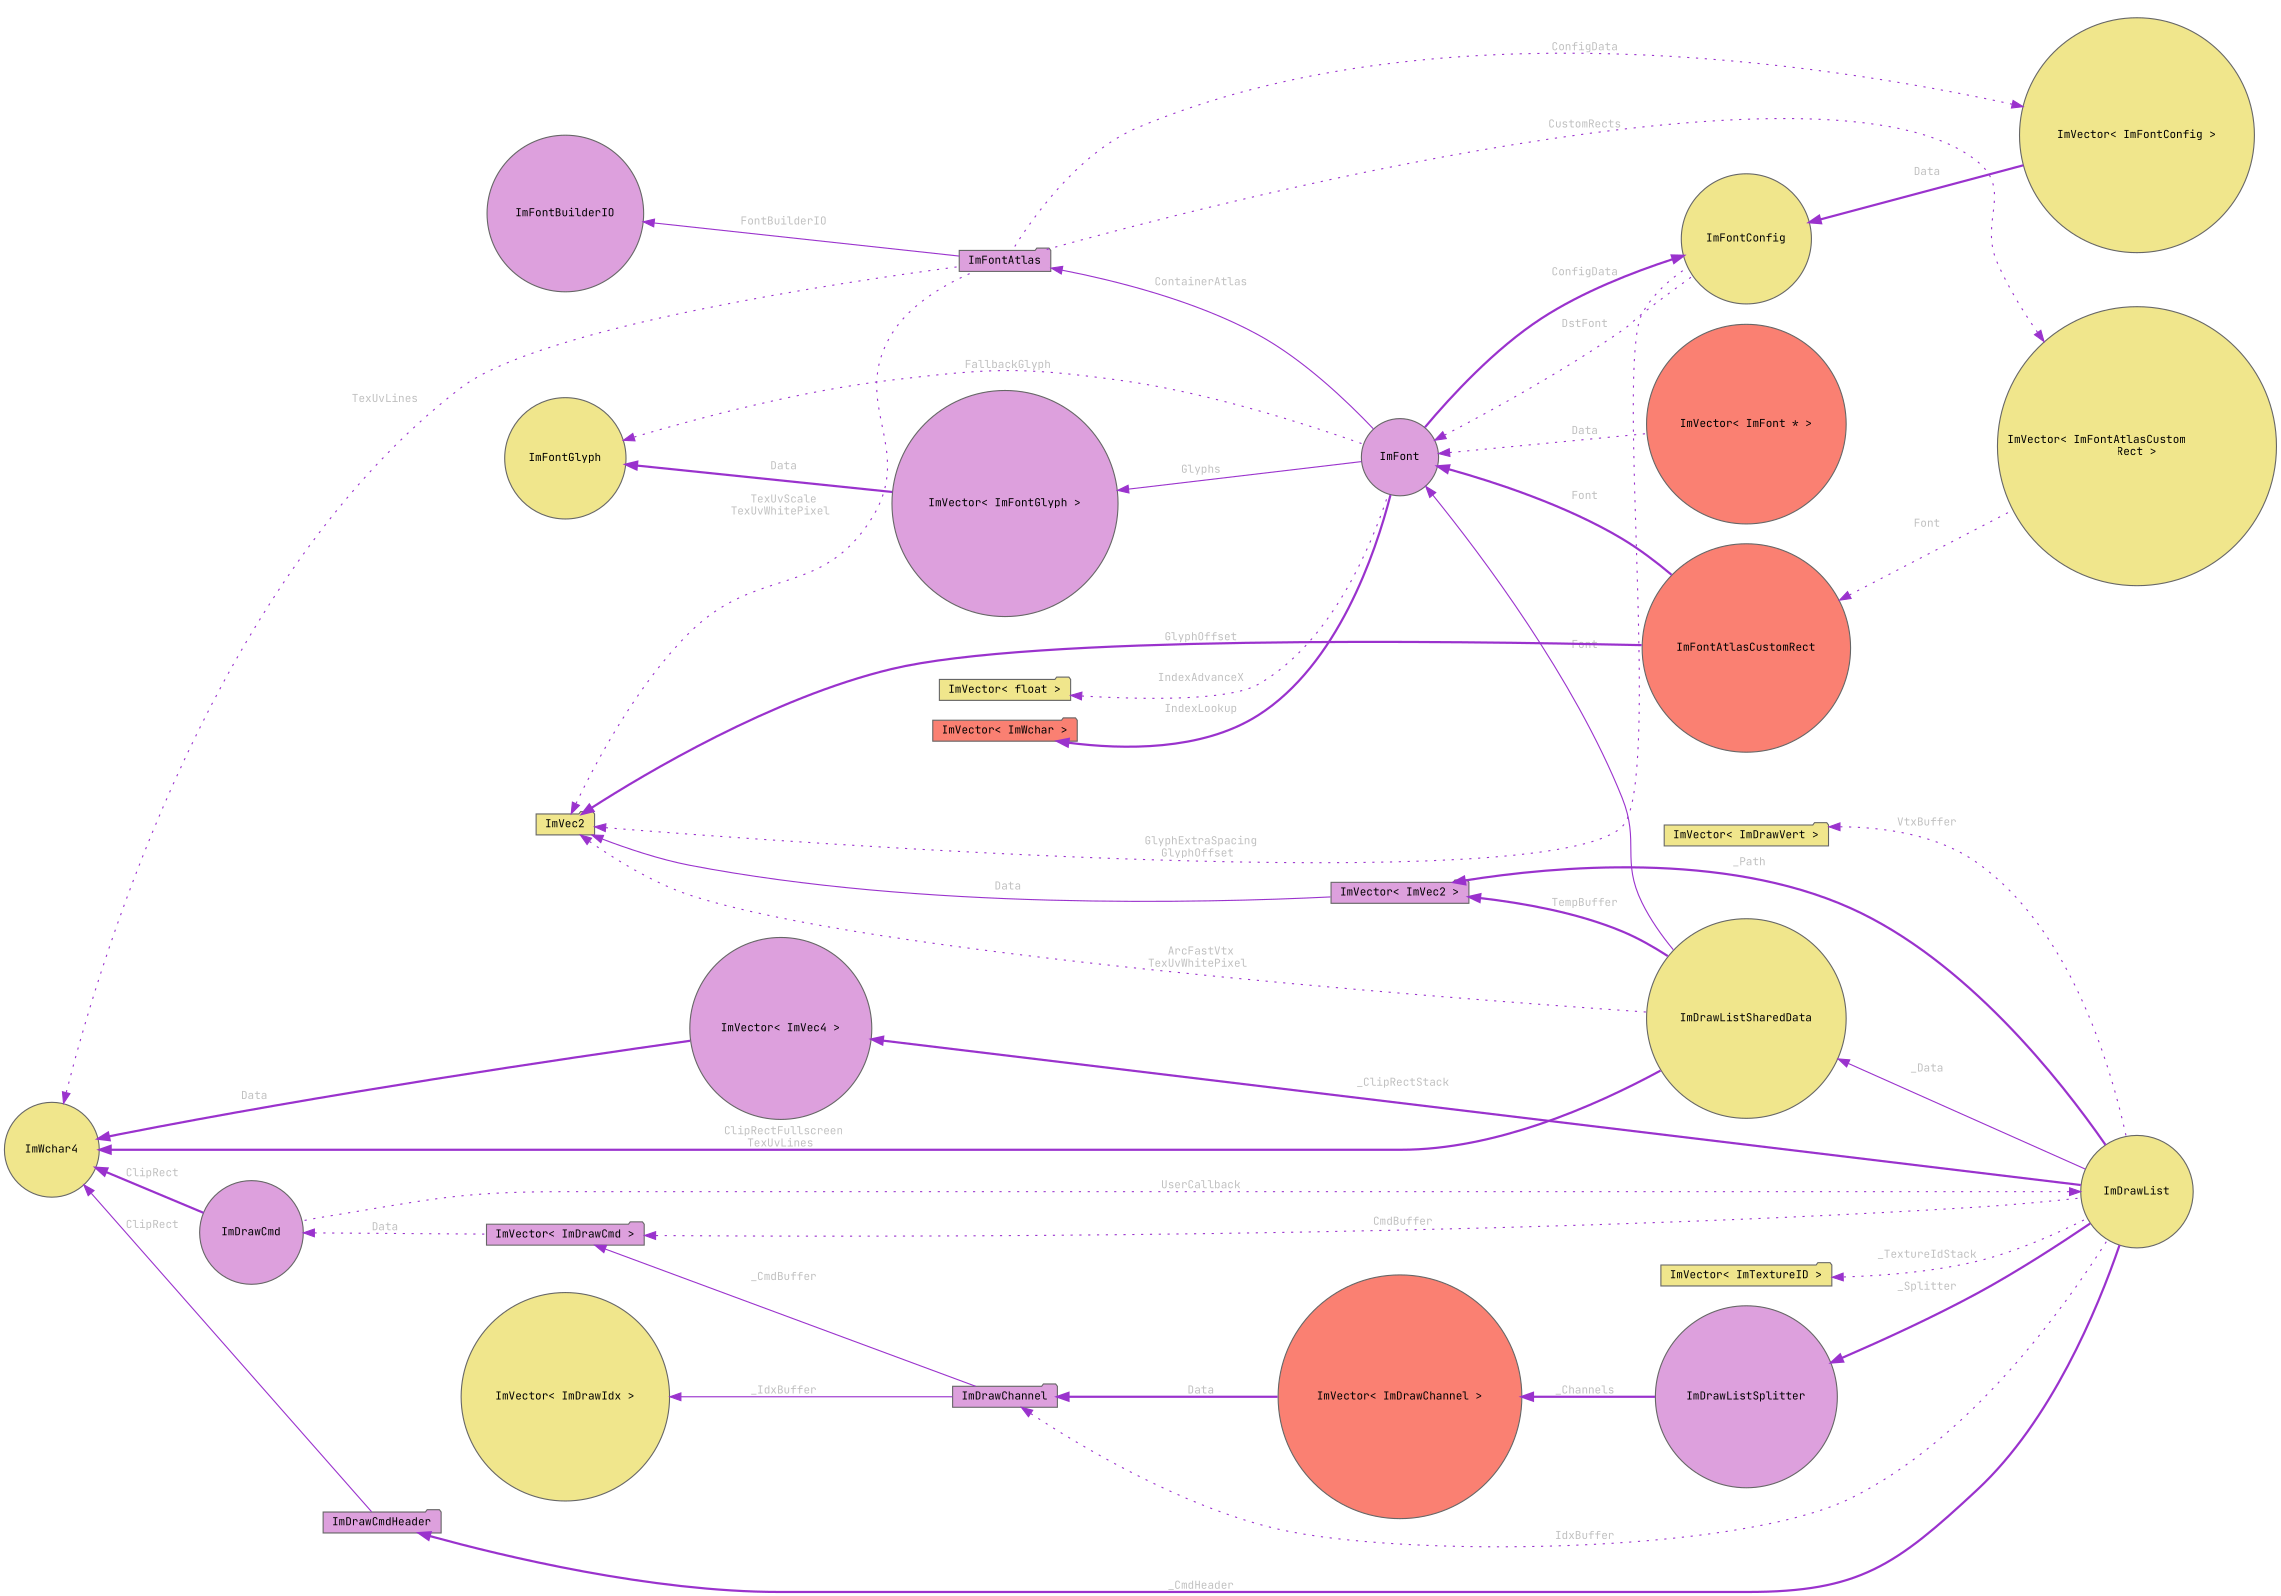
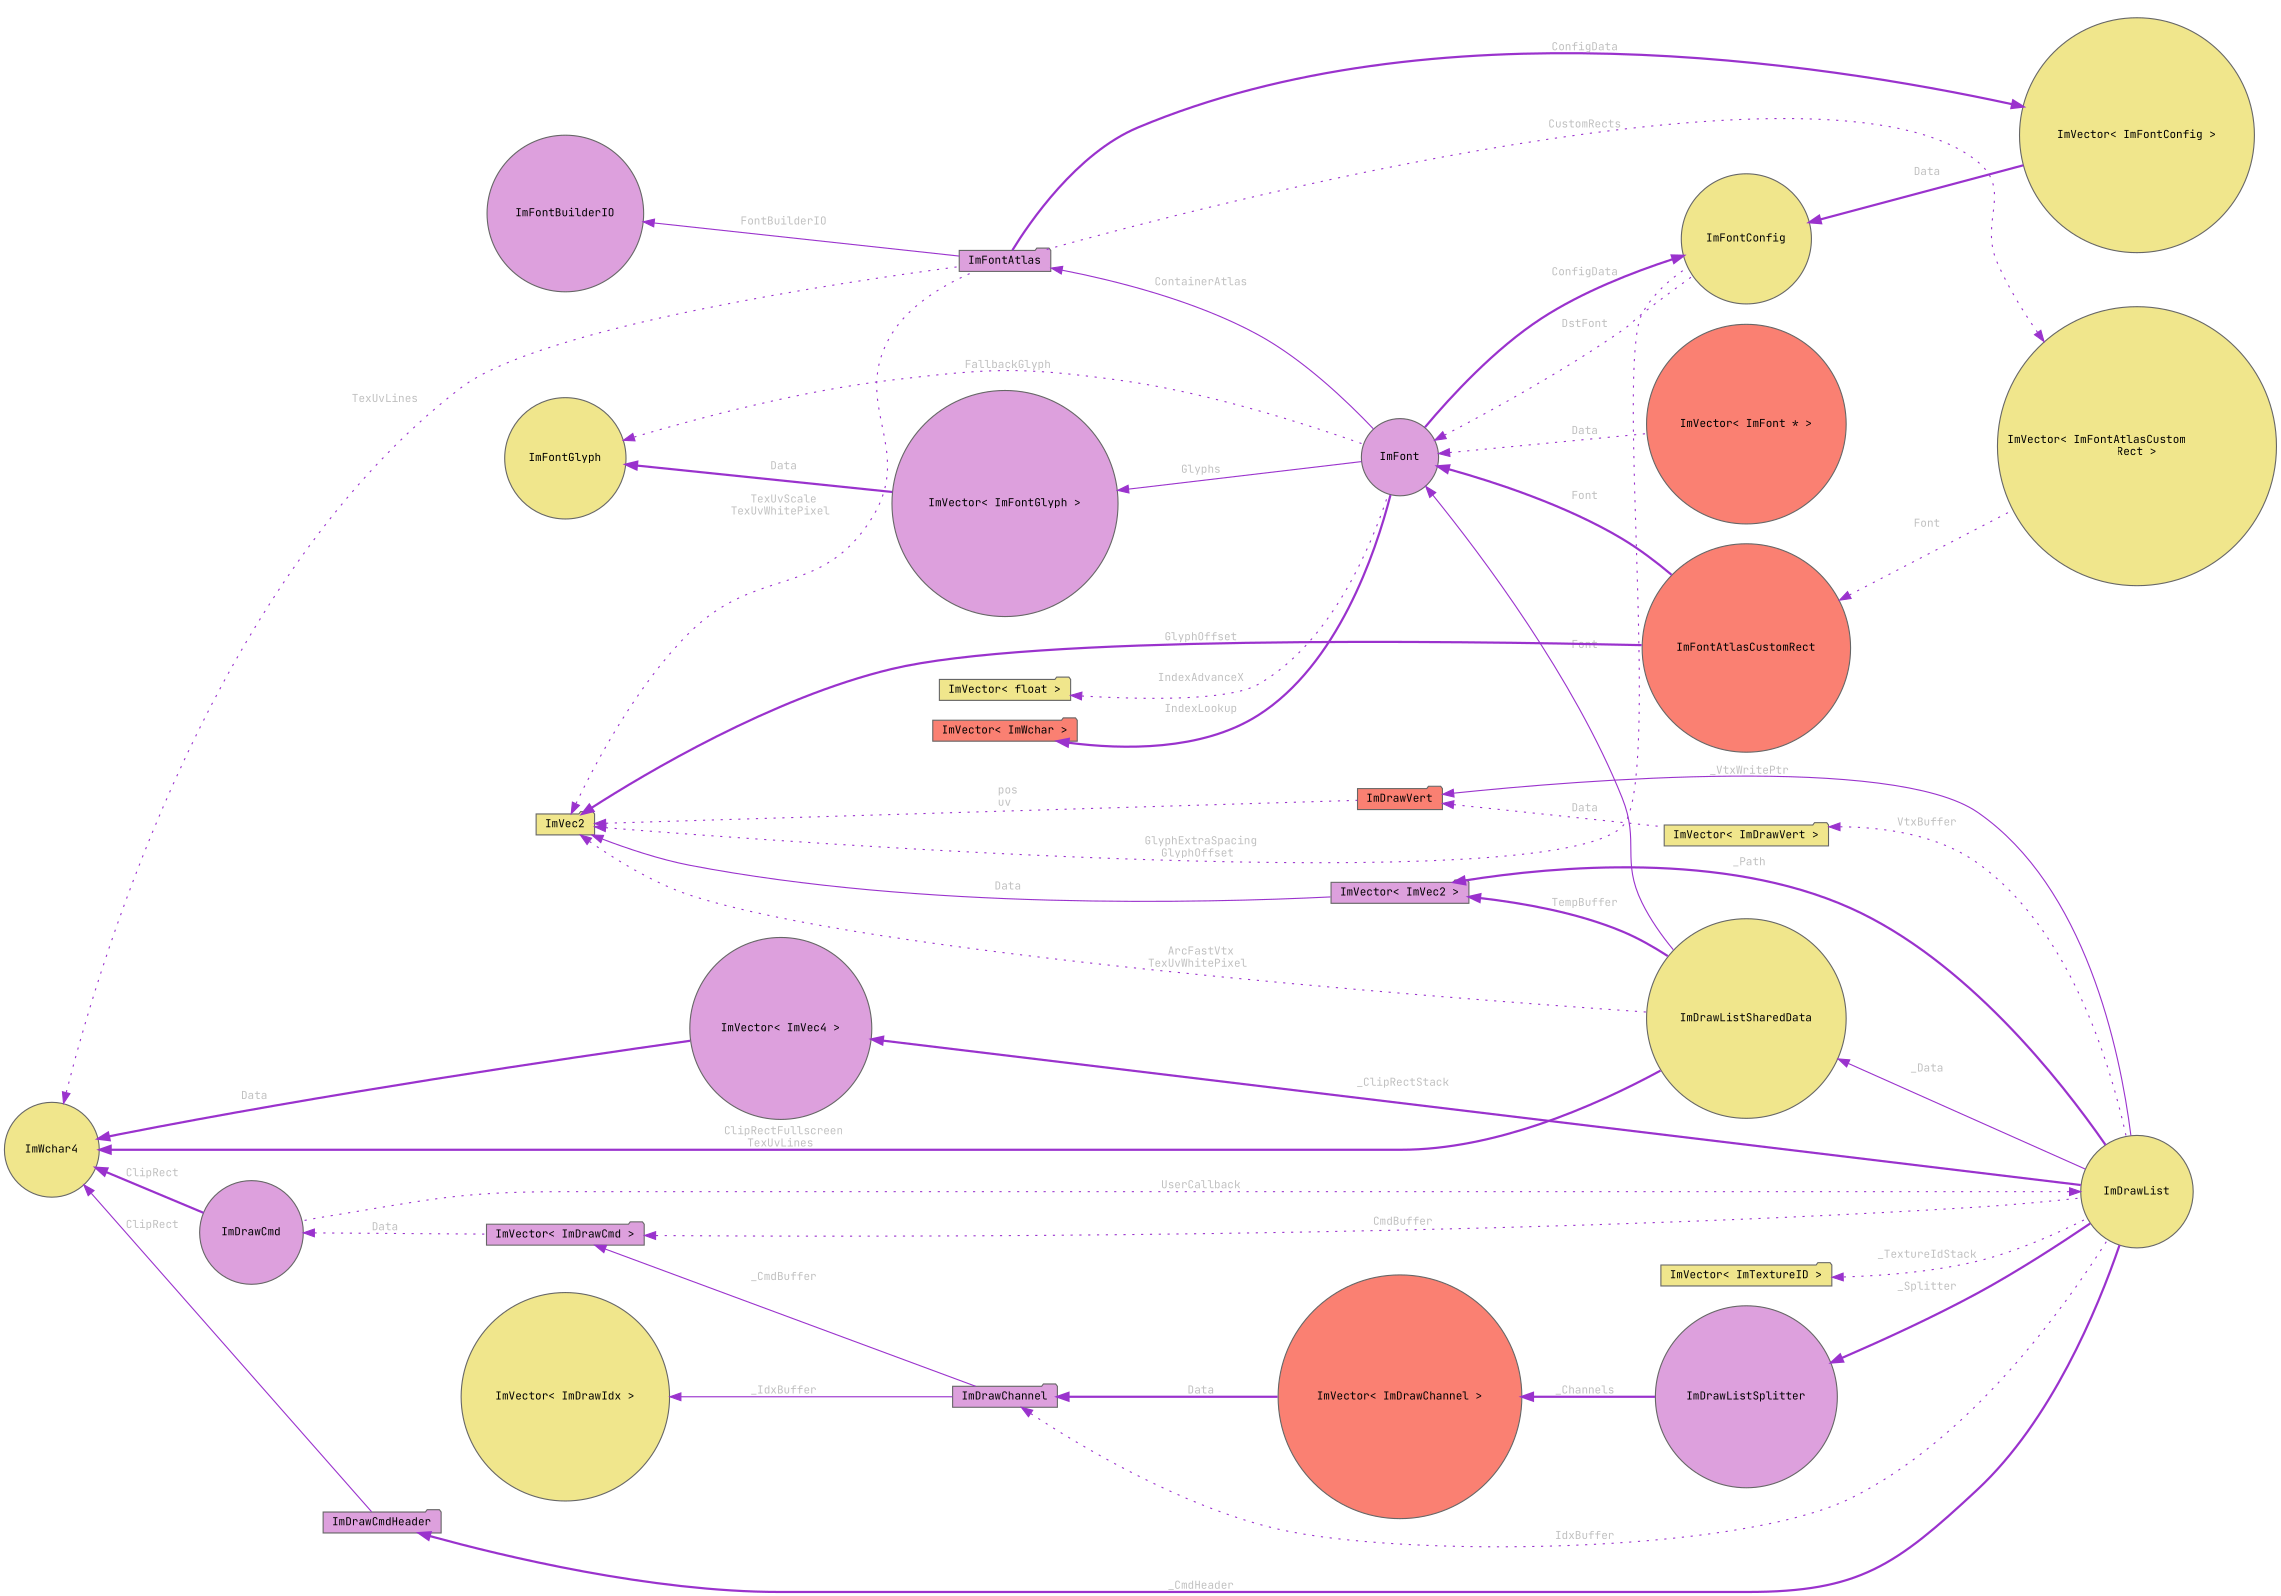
(1483, 56) -> (1483, 56)
none -> (1400, 799)
